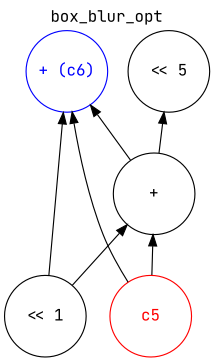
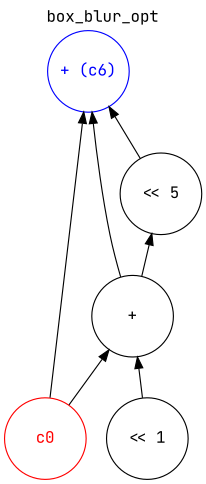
(56, 200) -> (128, 137)
(151, 316) -> (45, 439)
